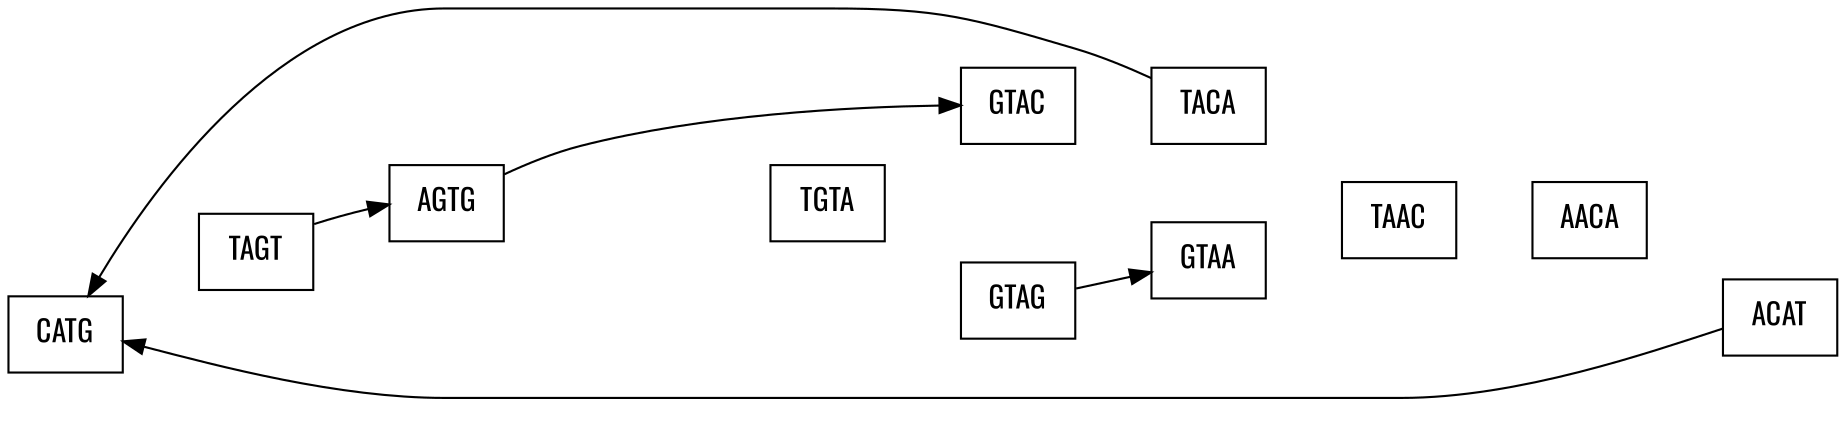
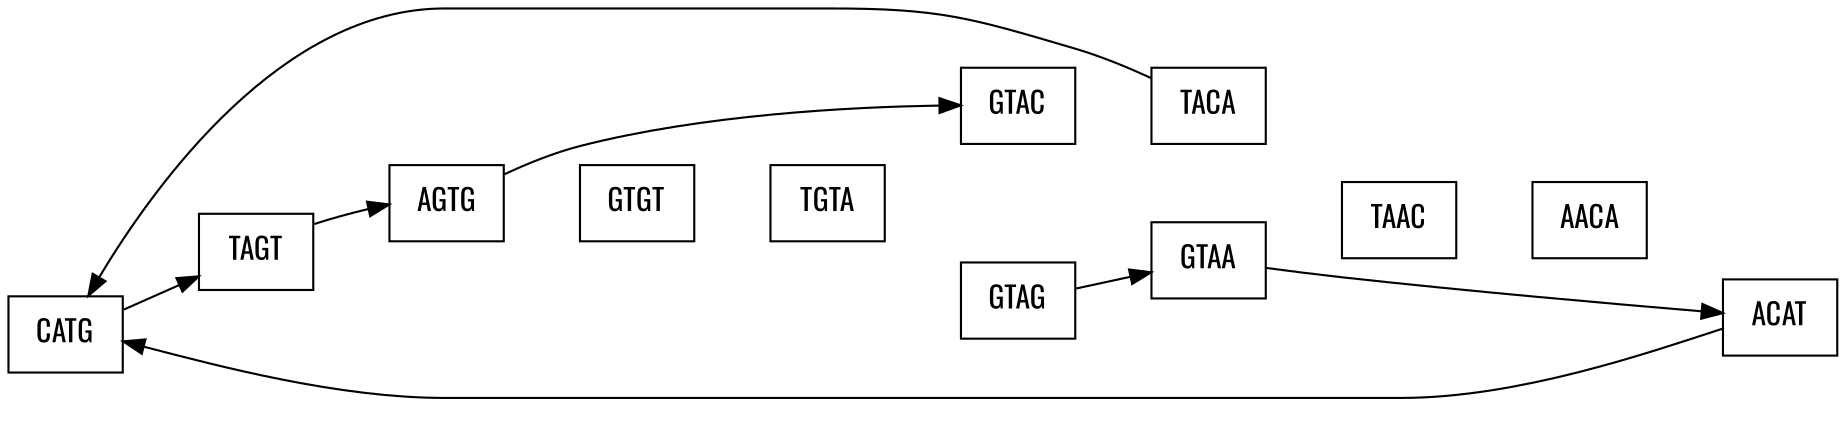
none -> (637, 203)
none -> (1484, 292)
none -> (151, 297)
